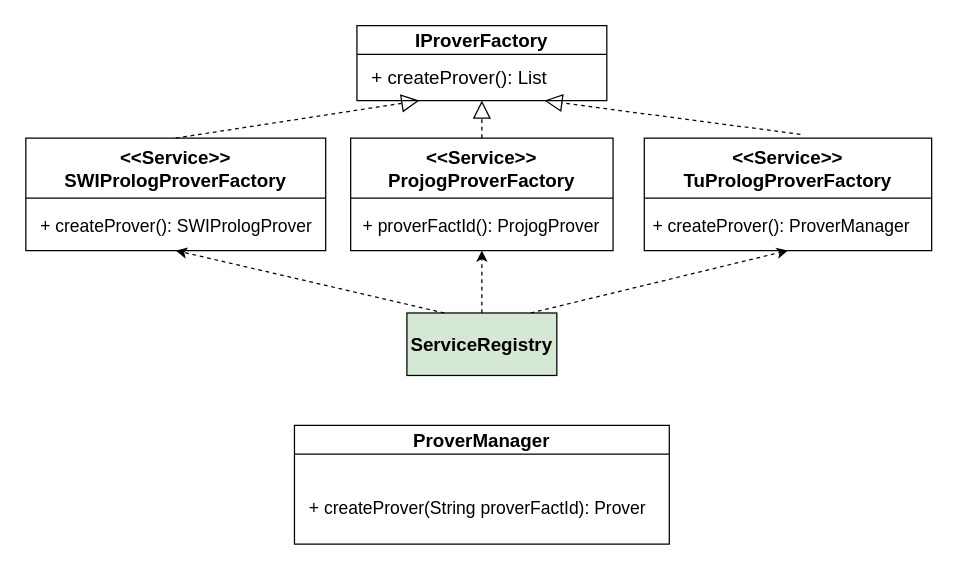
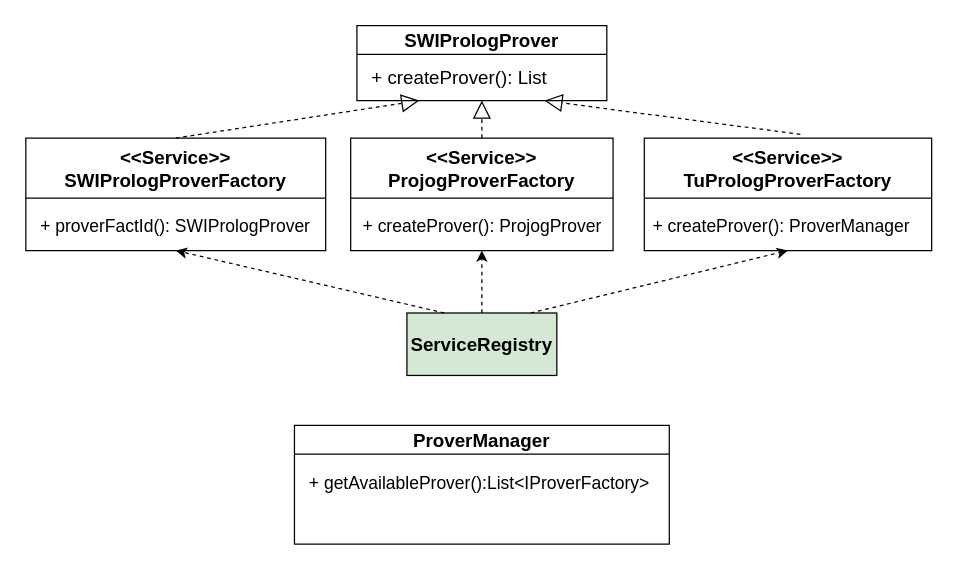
(481, 41) -> (481, 41)
(171, 226) -> (171, 226)
(483, 226) -> (483, 226)
none -> (488, 482)
(488, 507) -> none
